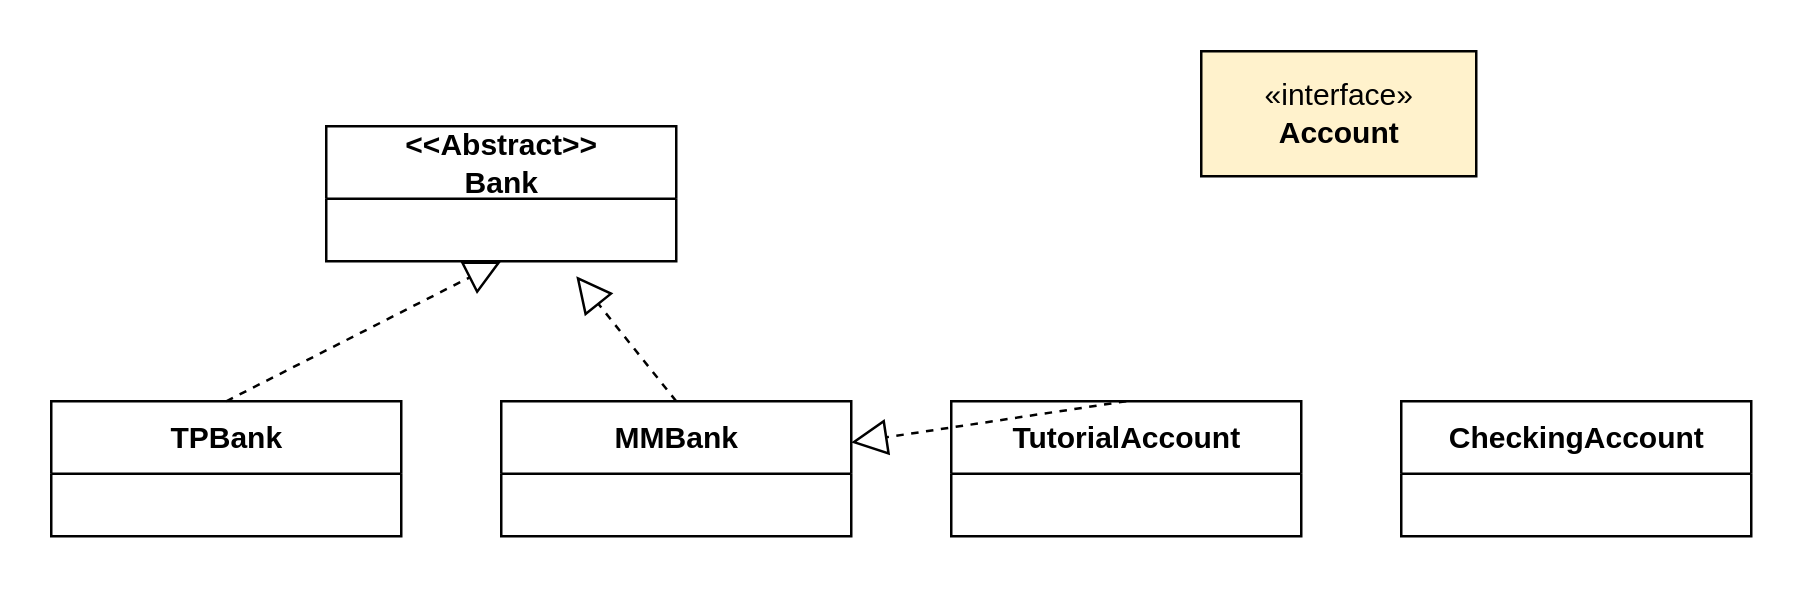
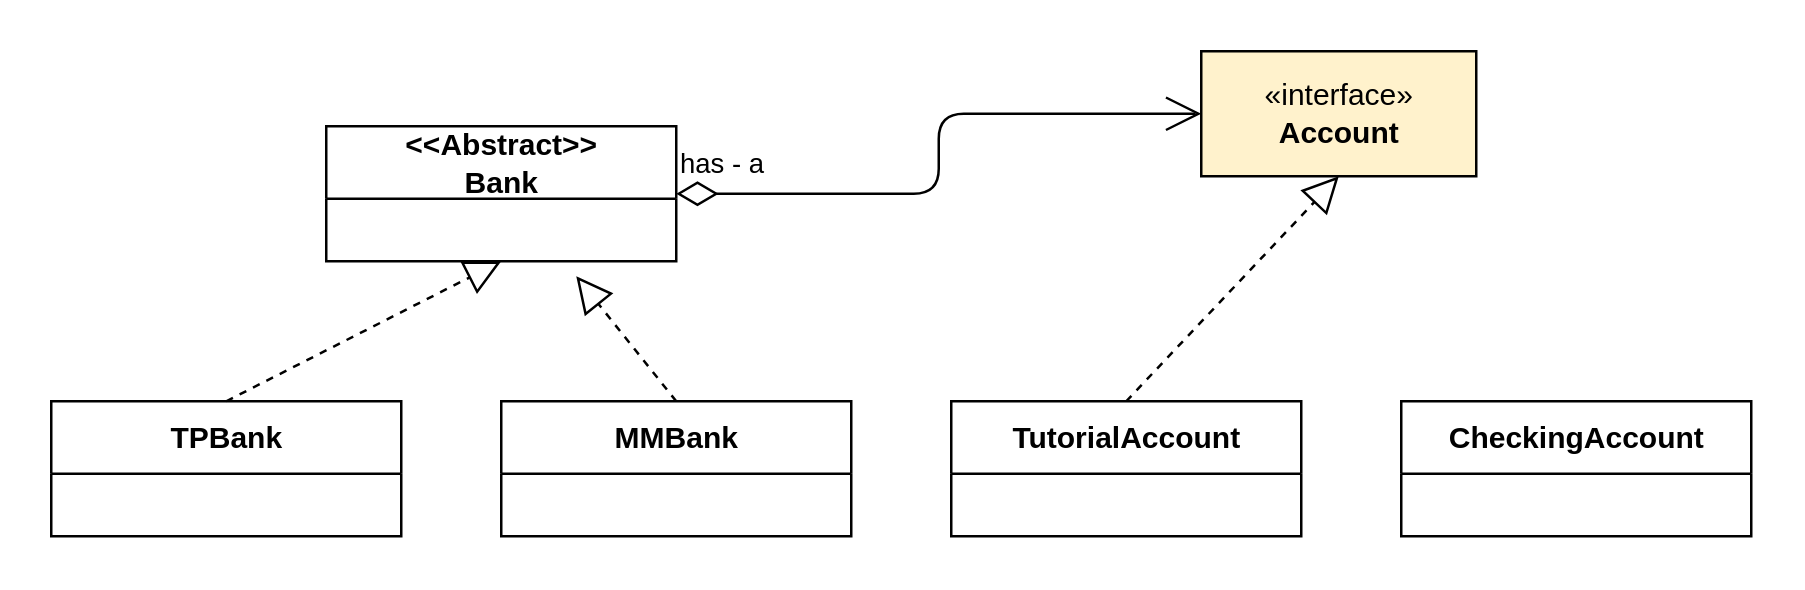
none -> (939, 136)
(999, 420) -> (1220, 302)
